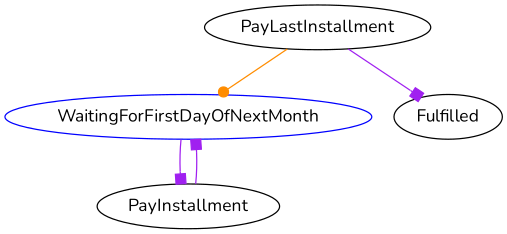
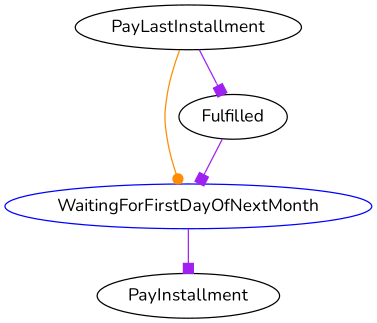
(197, 168) -> (214, 156)
